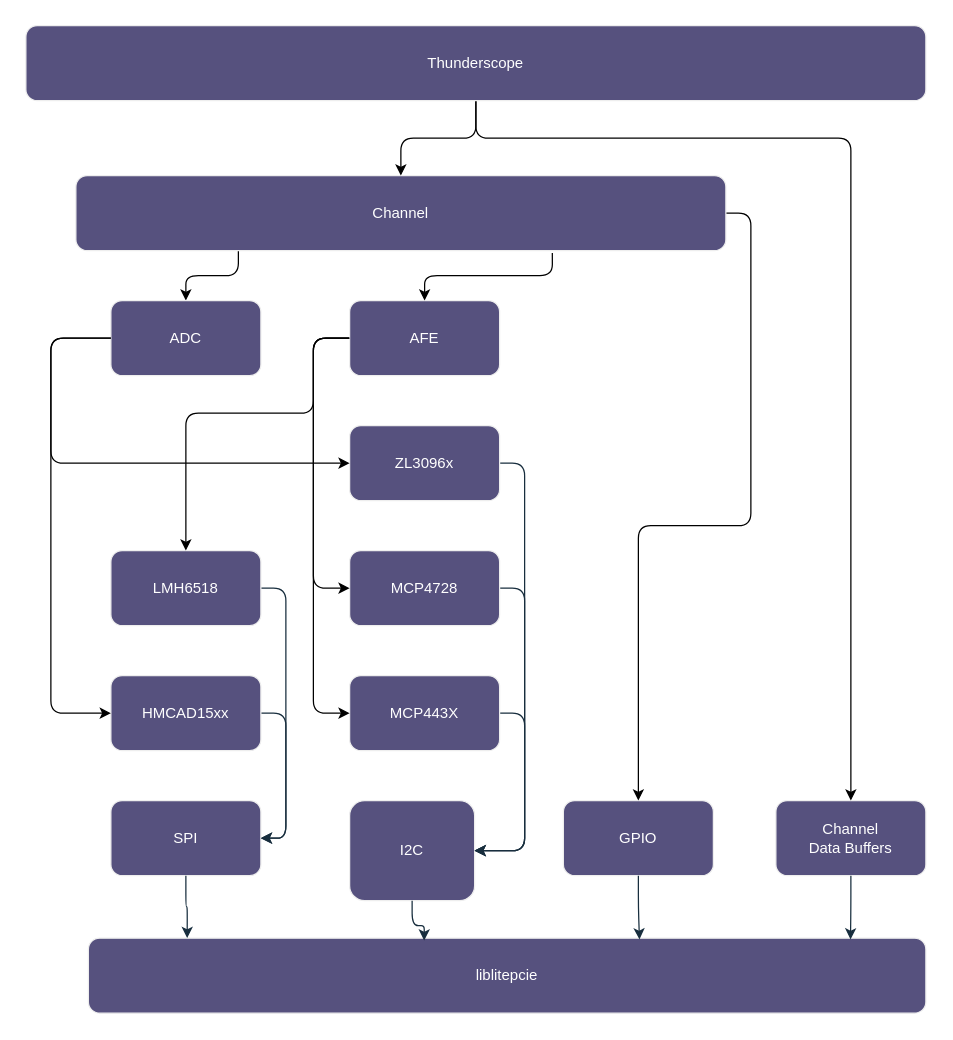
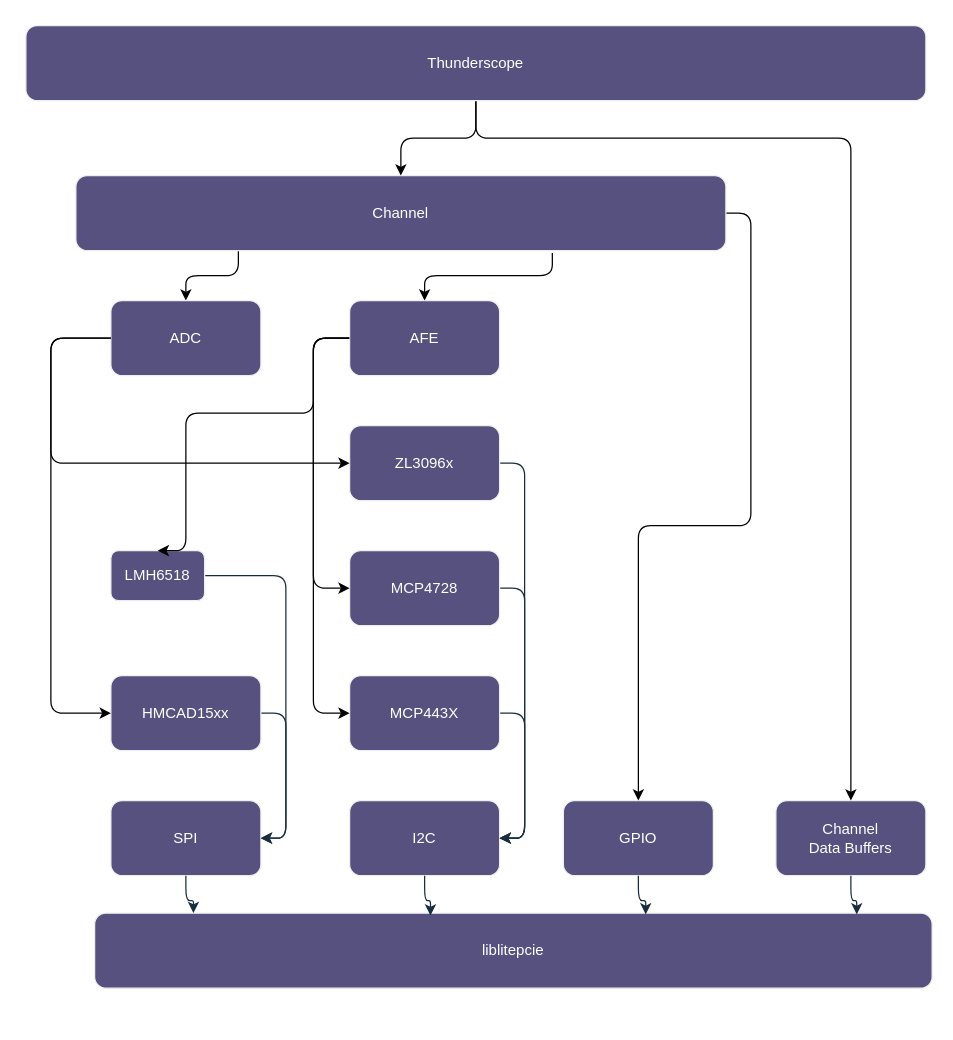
(186, 588) -> (158, 576)
(412, 851) -> (424, 838)
(507, 976) -> (513, 951)
